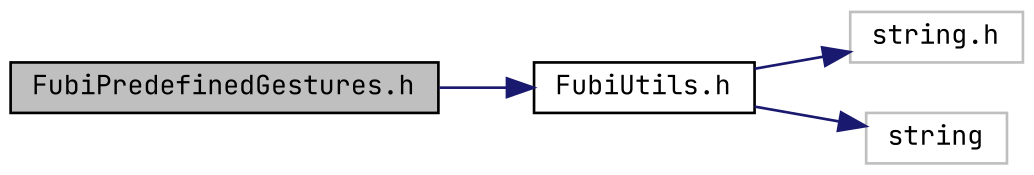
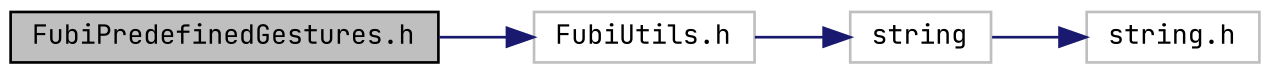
(789, 63) -> (1025, 37)
(644, 88) -> (644, 37)
